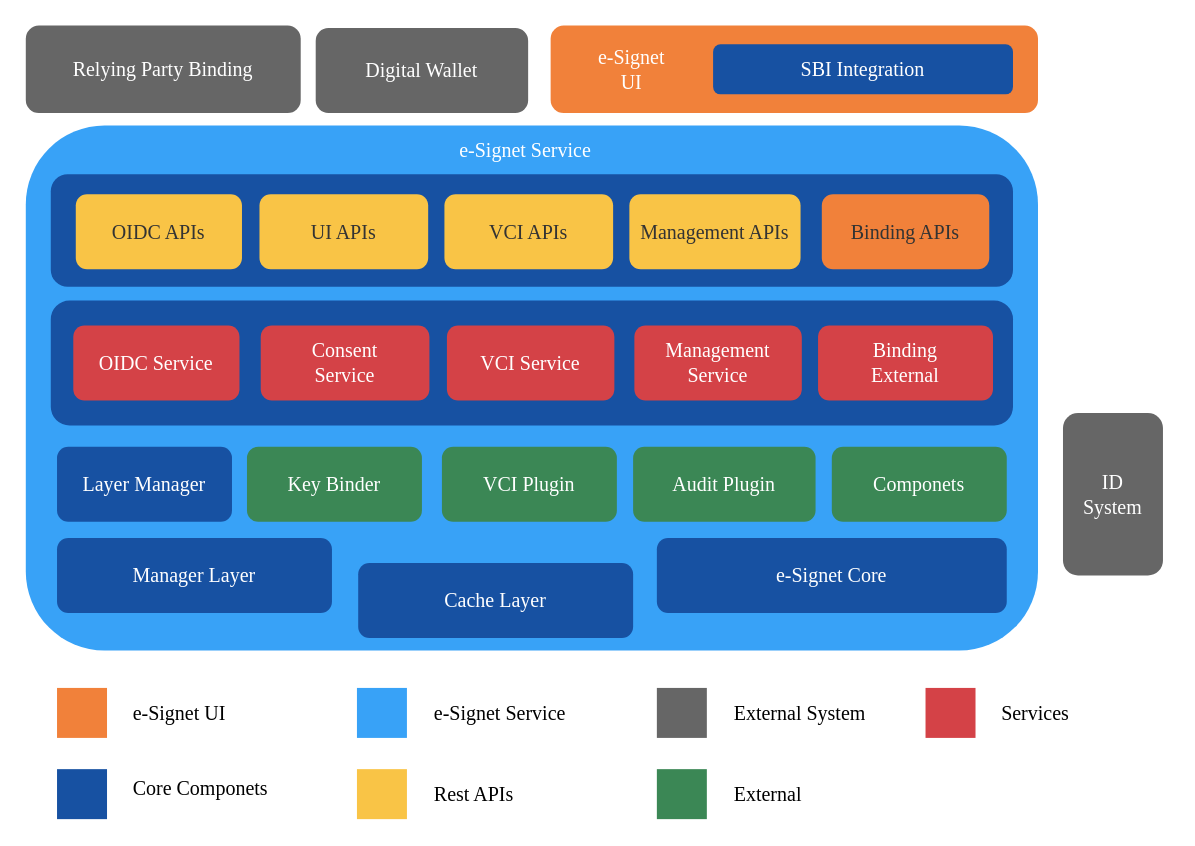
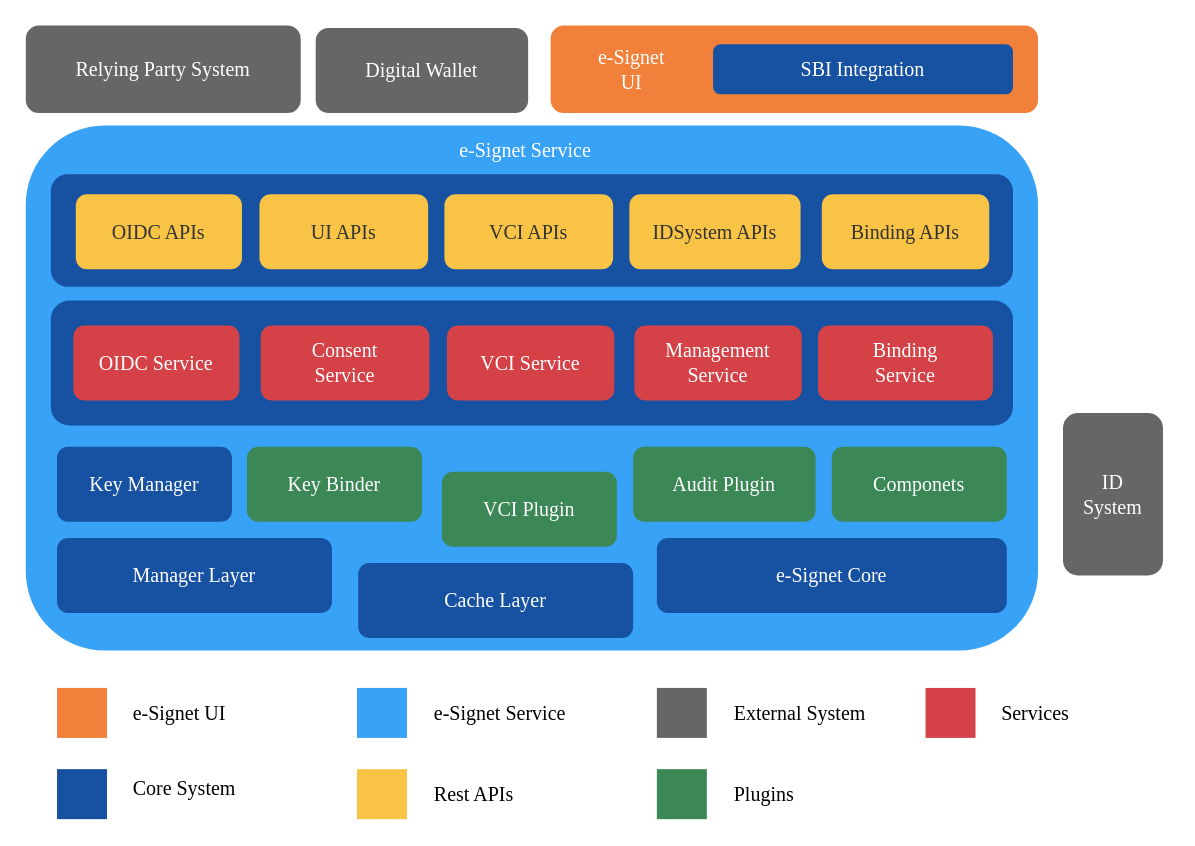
(163, 69) -> (163, 69)
(715, 232) -> (715, 232)
(906, 232) -> (906, 232)
(906, 363) -> (906, 363)
(144, 484) -> (144, 484)
(529, 484) -> (529, 509)
(209, 788) -> (192, 788)
(777, 794) -> (768, 794)
